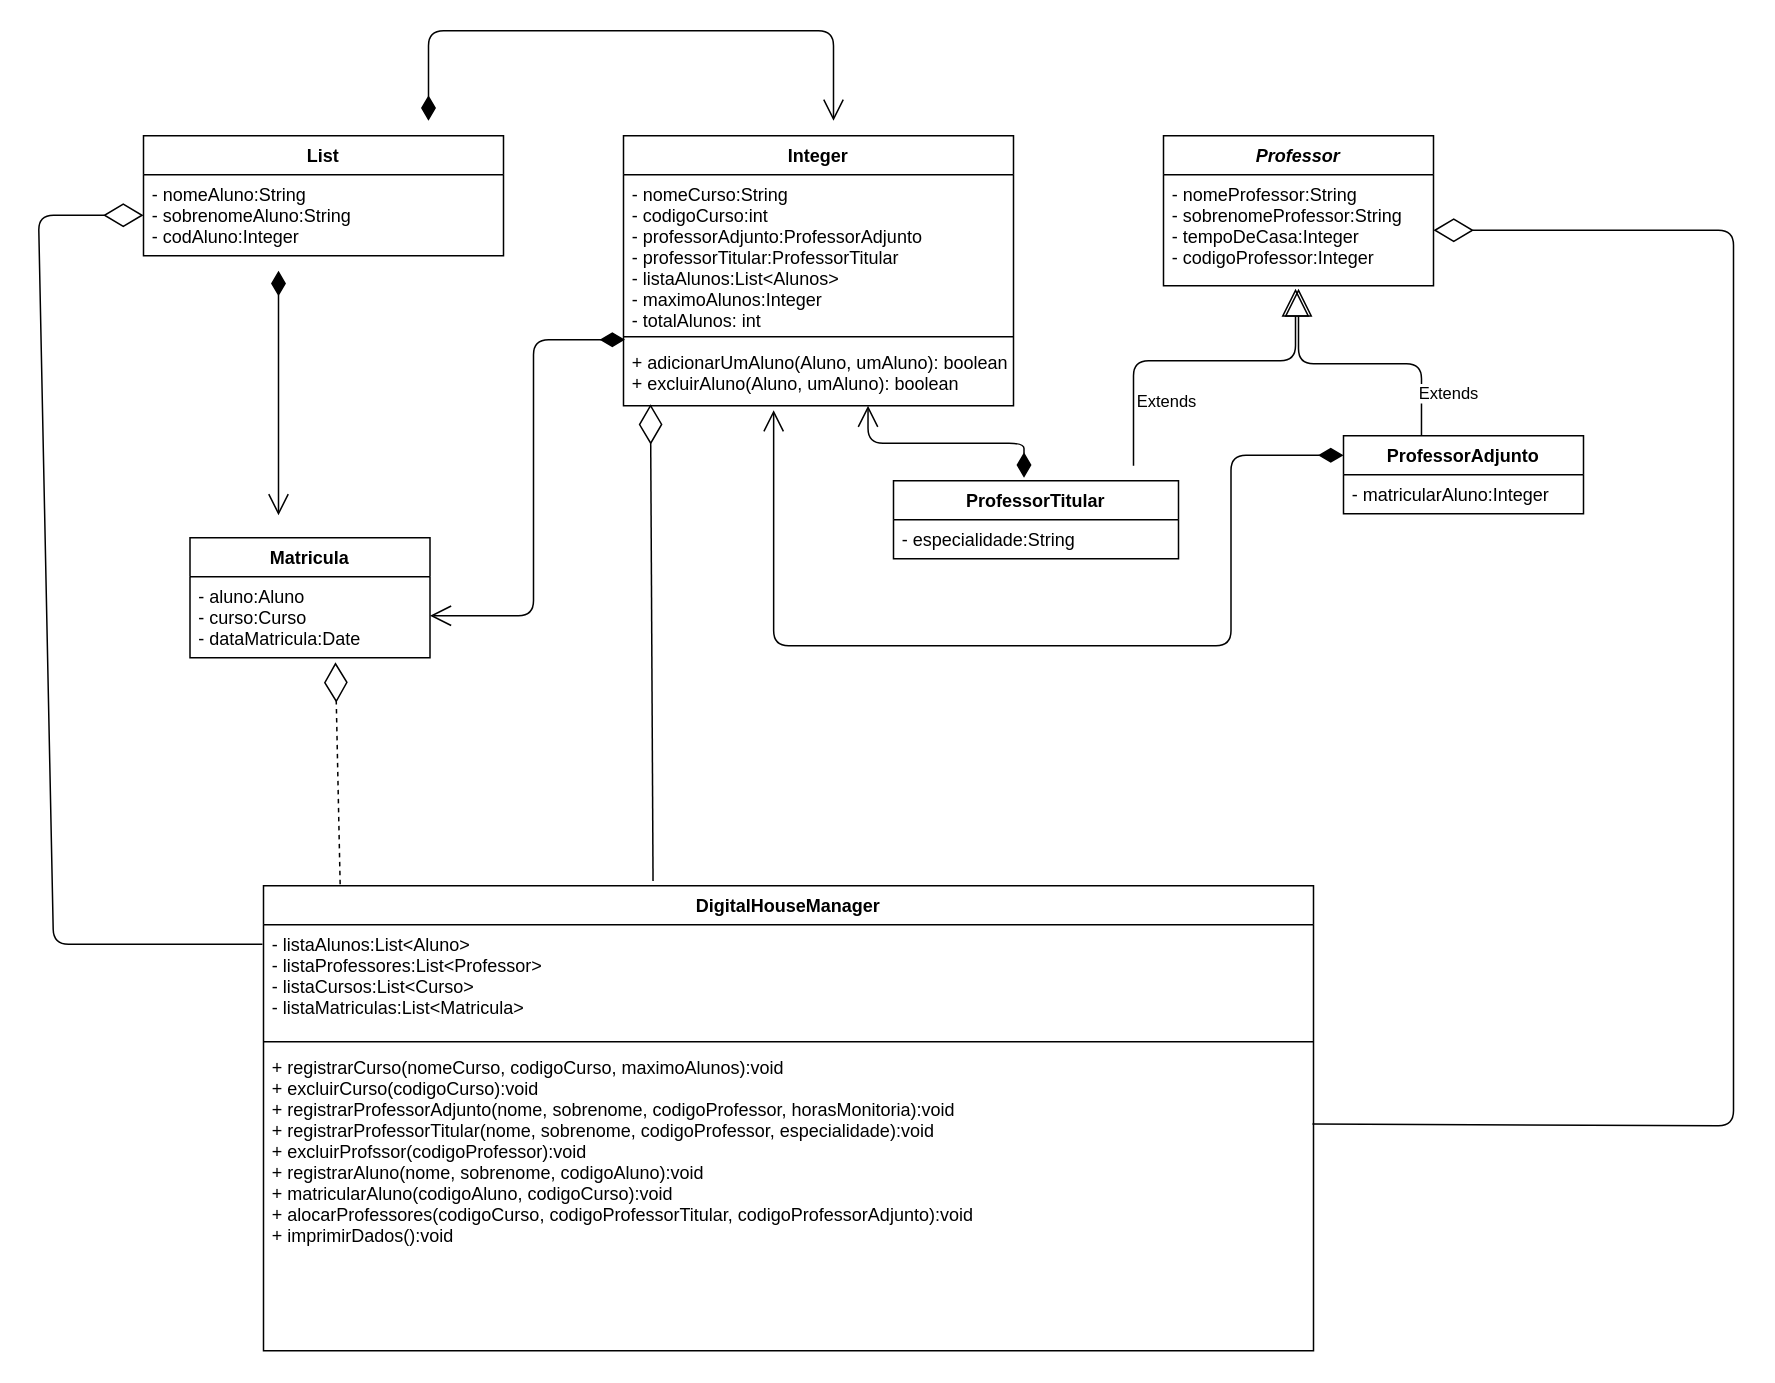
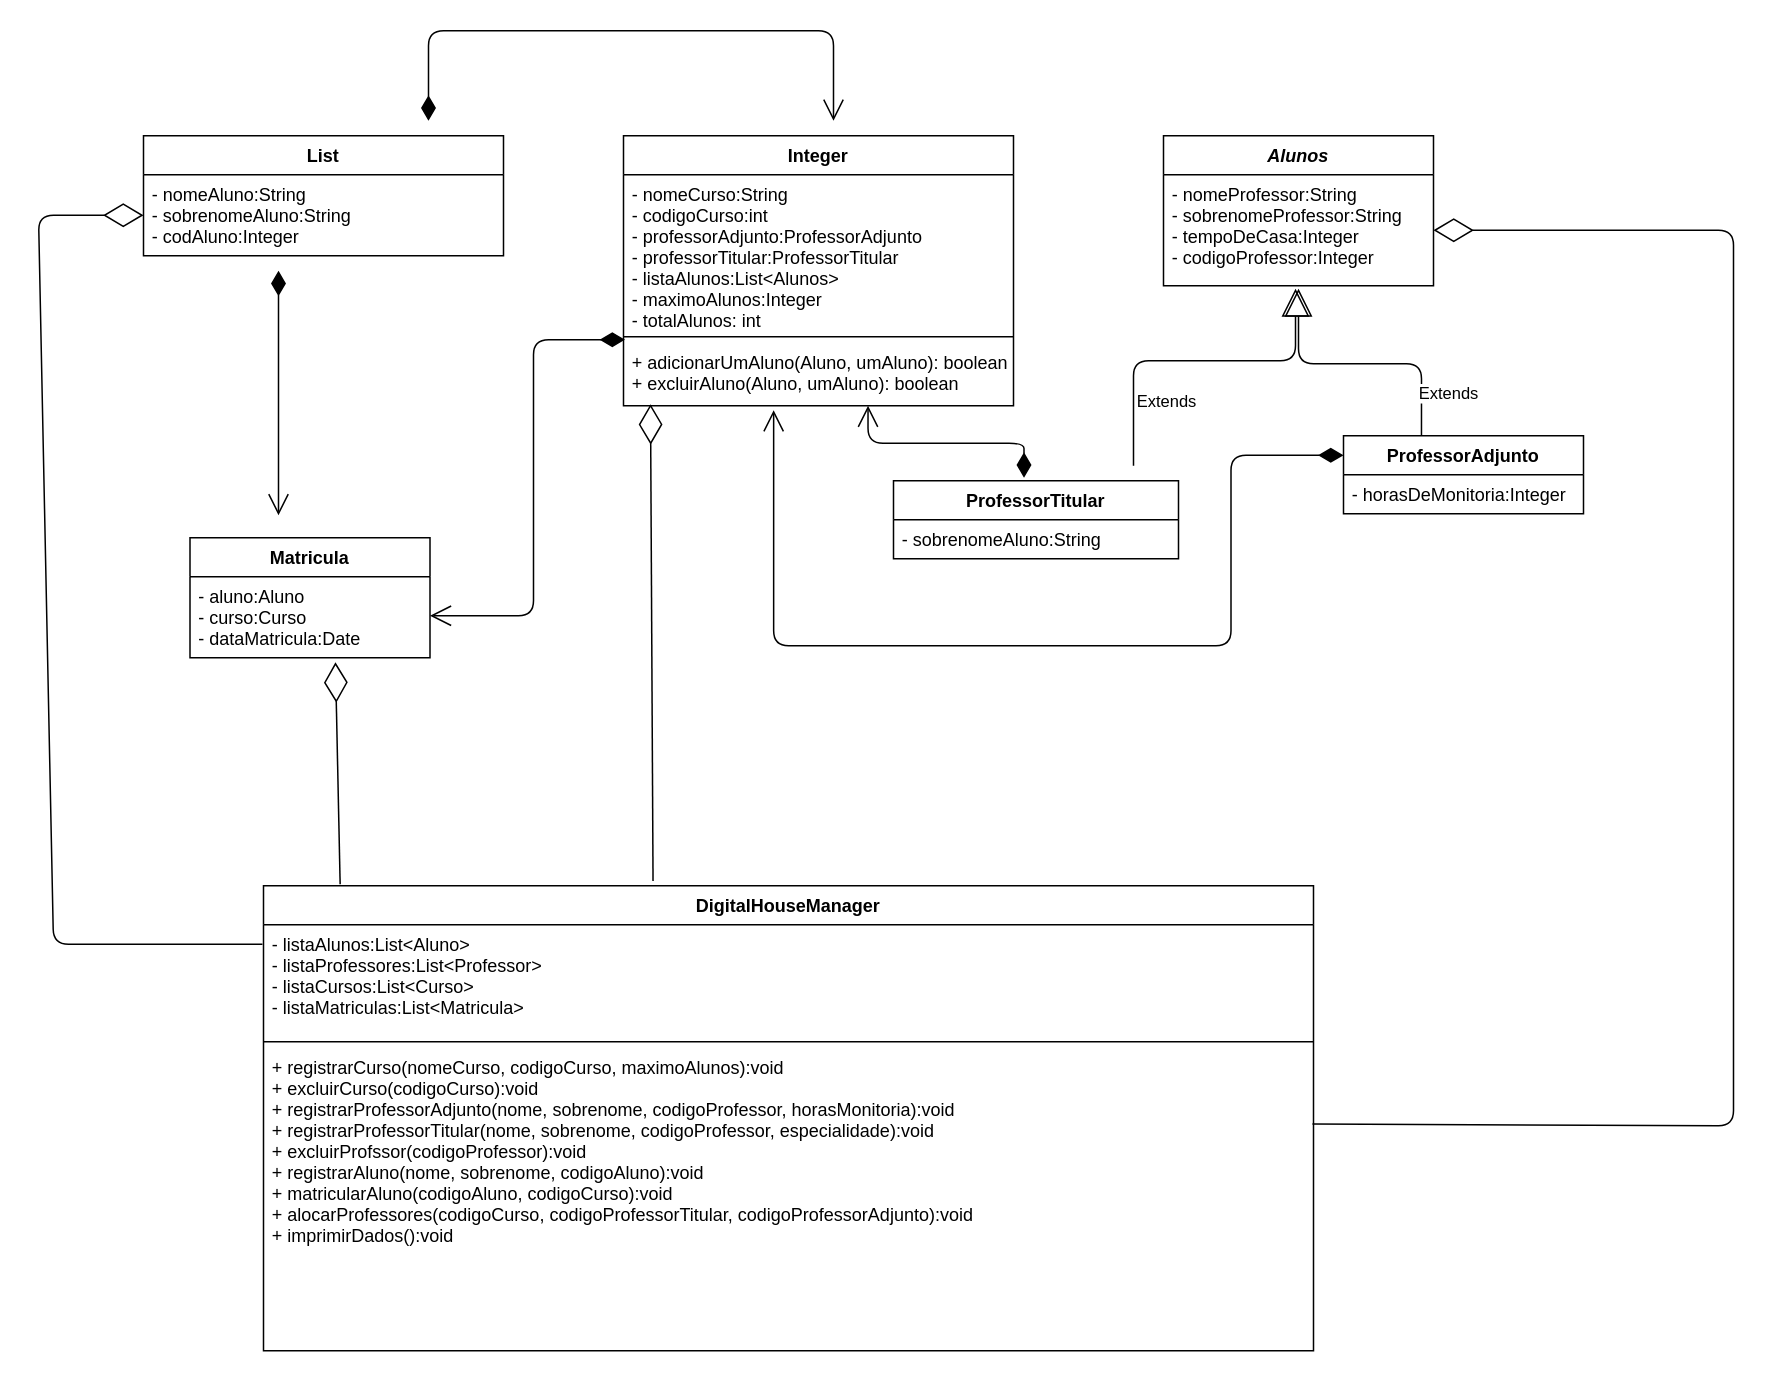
(1298, 156) -> (1298, 156)
(1466, 495) -> (1473, 495)
(998, 540) -> (1008, 540)
(338, 792) -> (338, 792)
